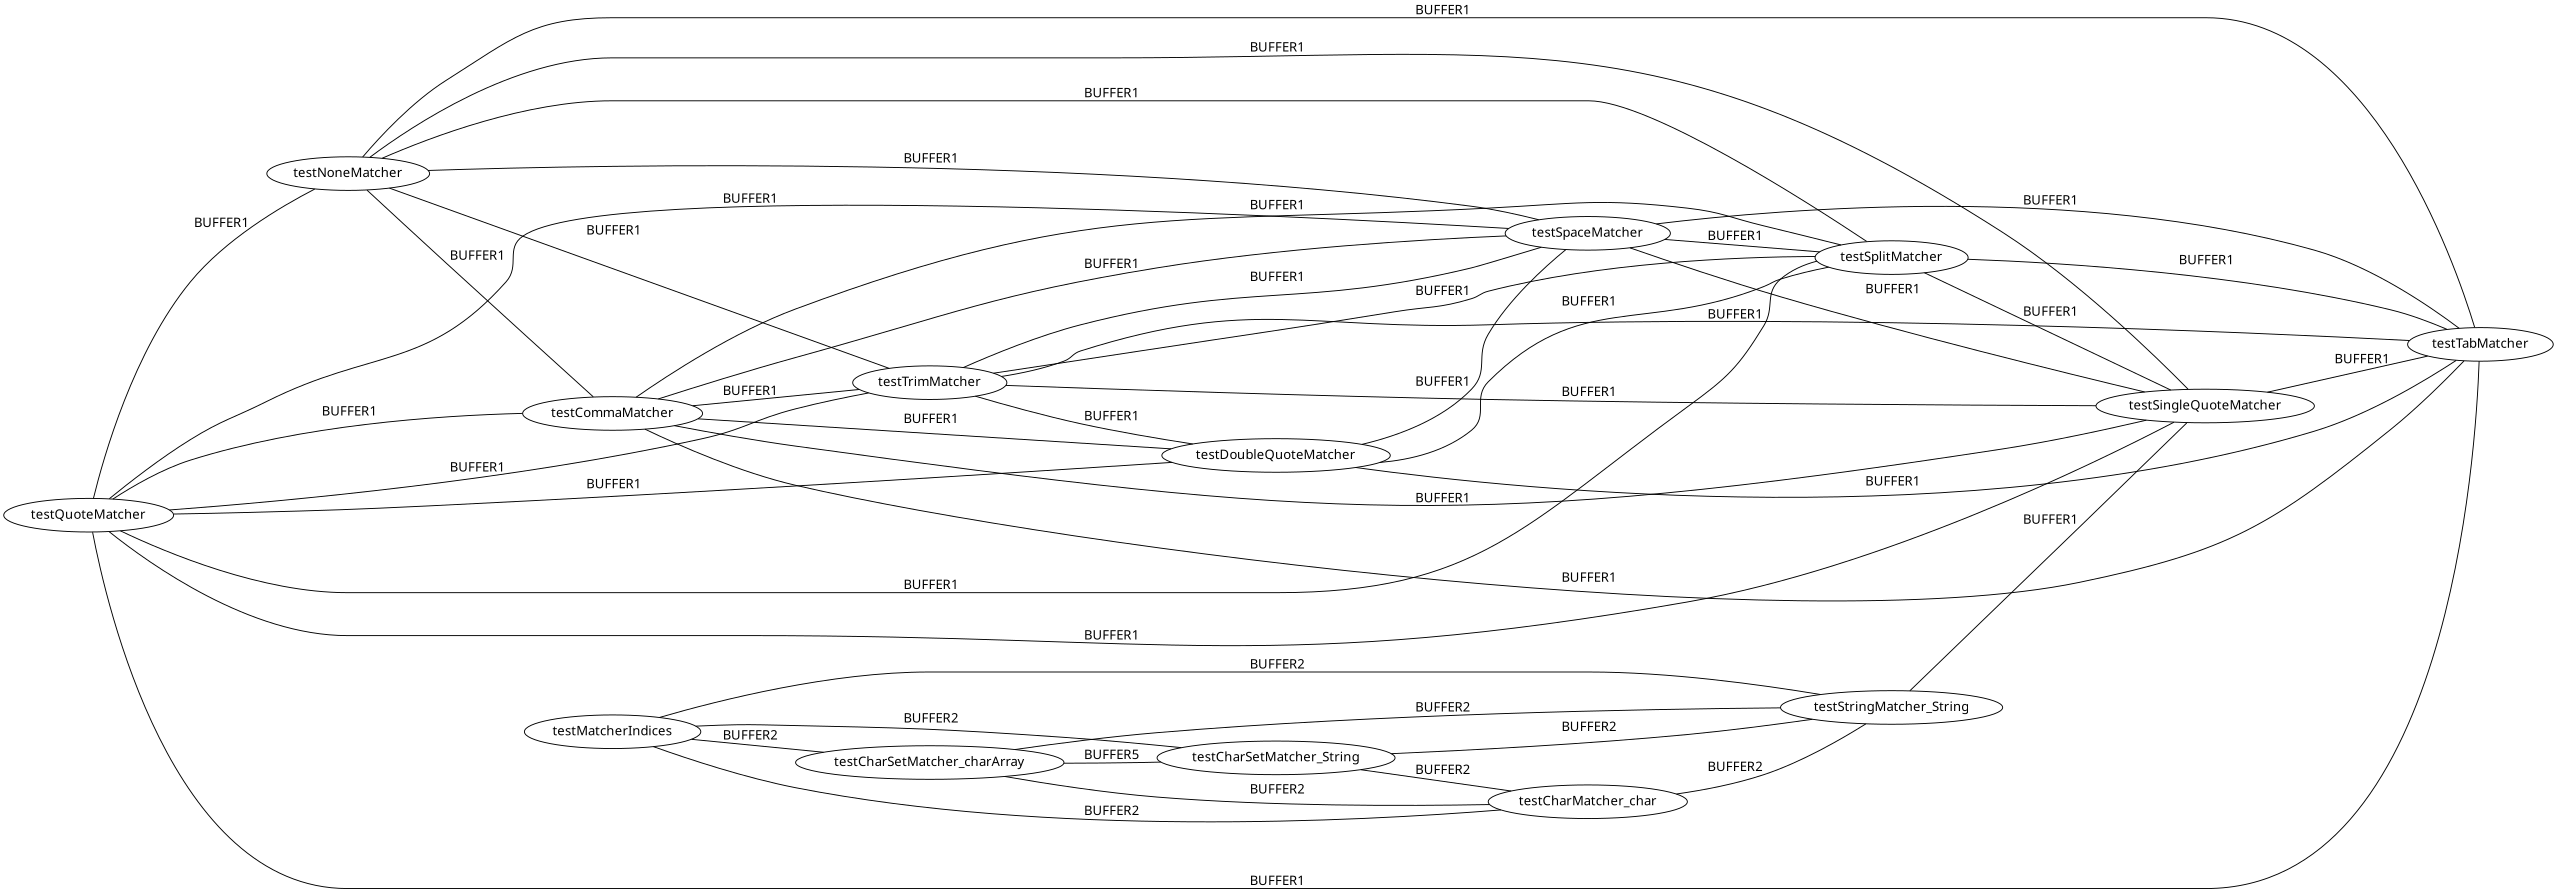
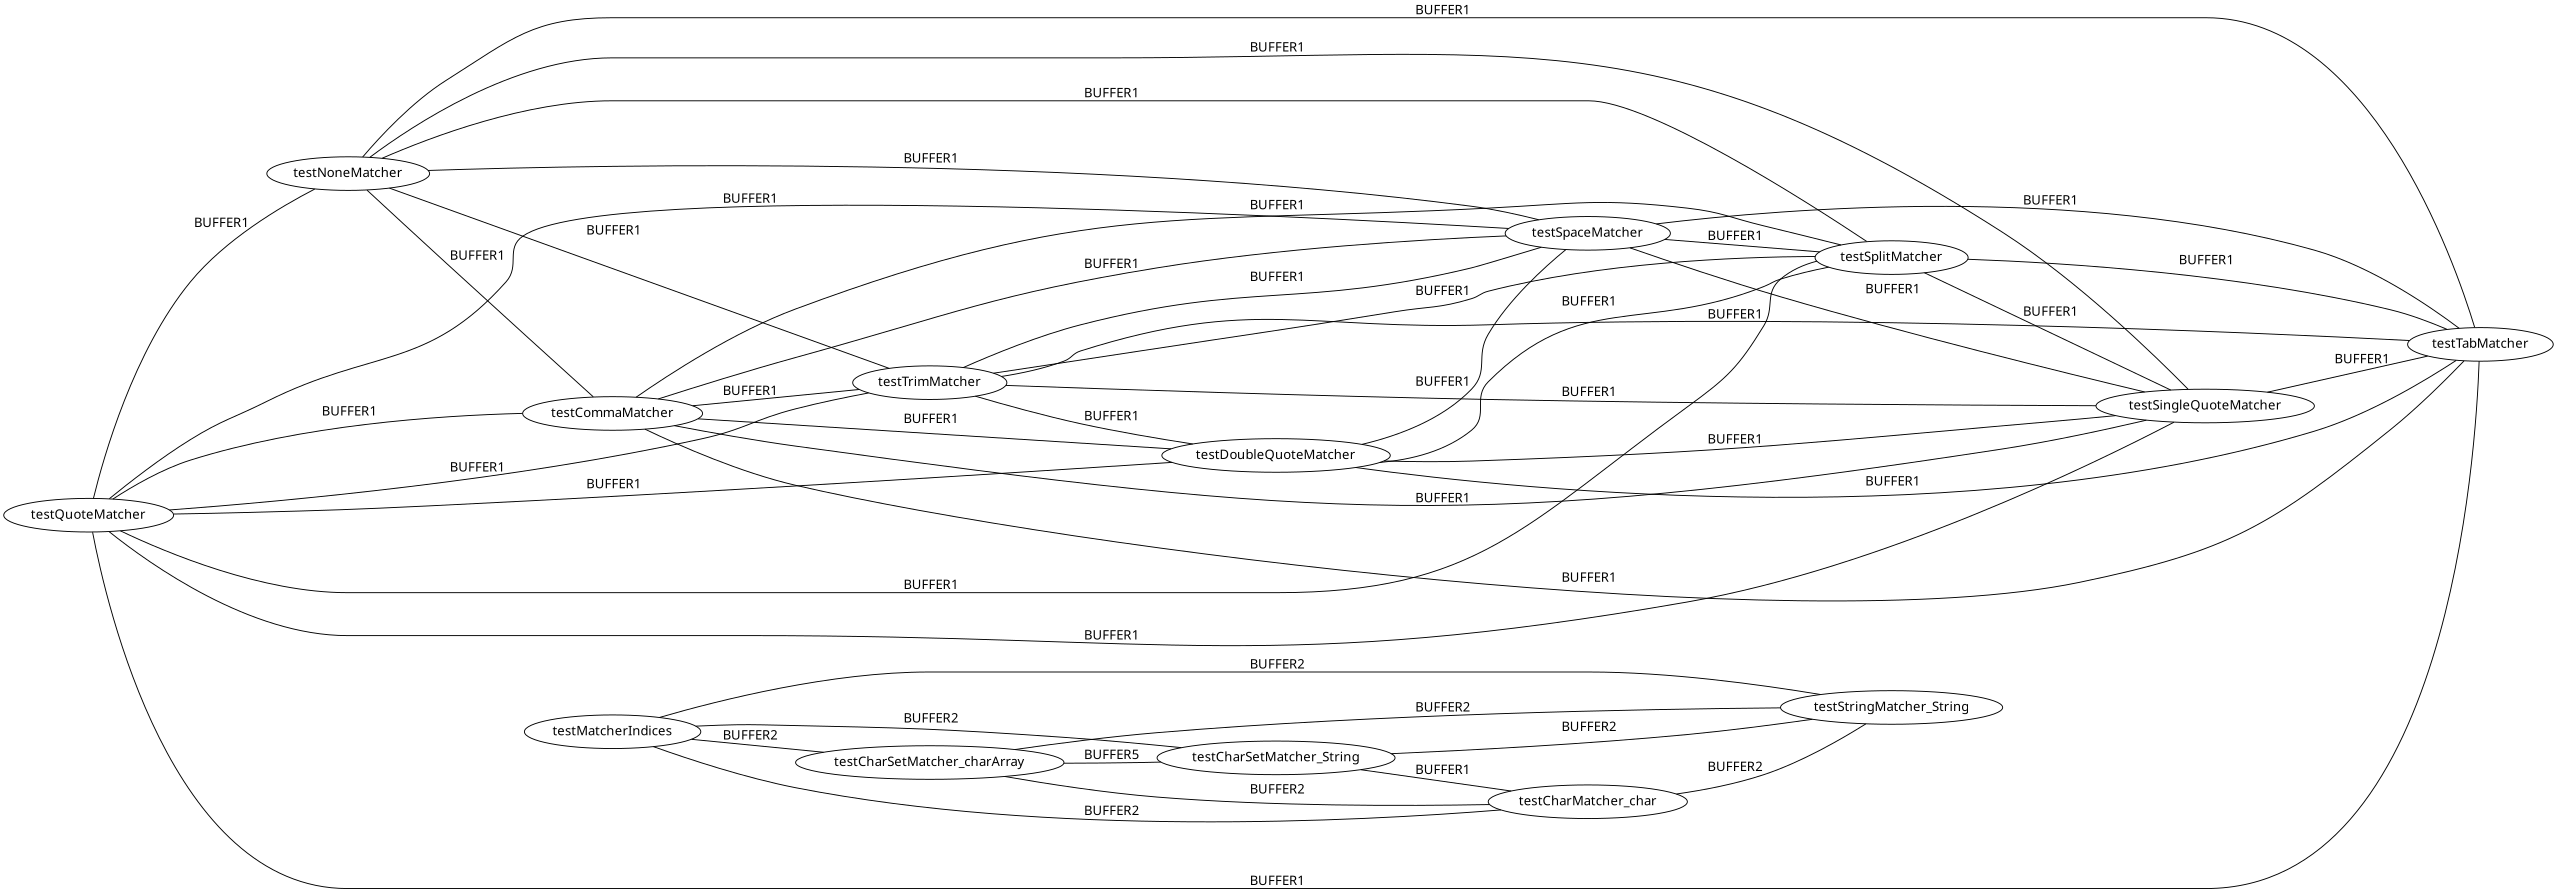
(2048, 557) -> (1750, 447)
(1442, 770) -> (1442, 770)
